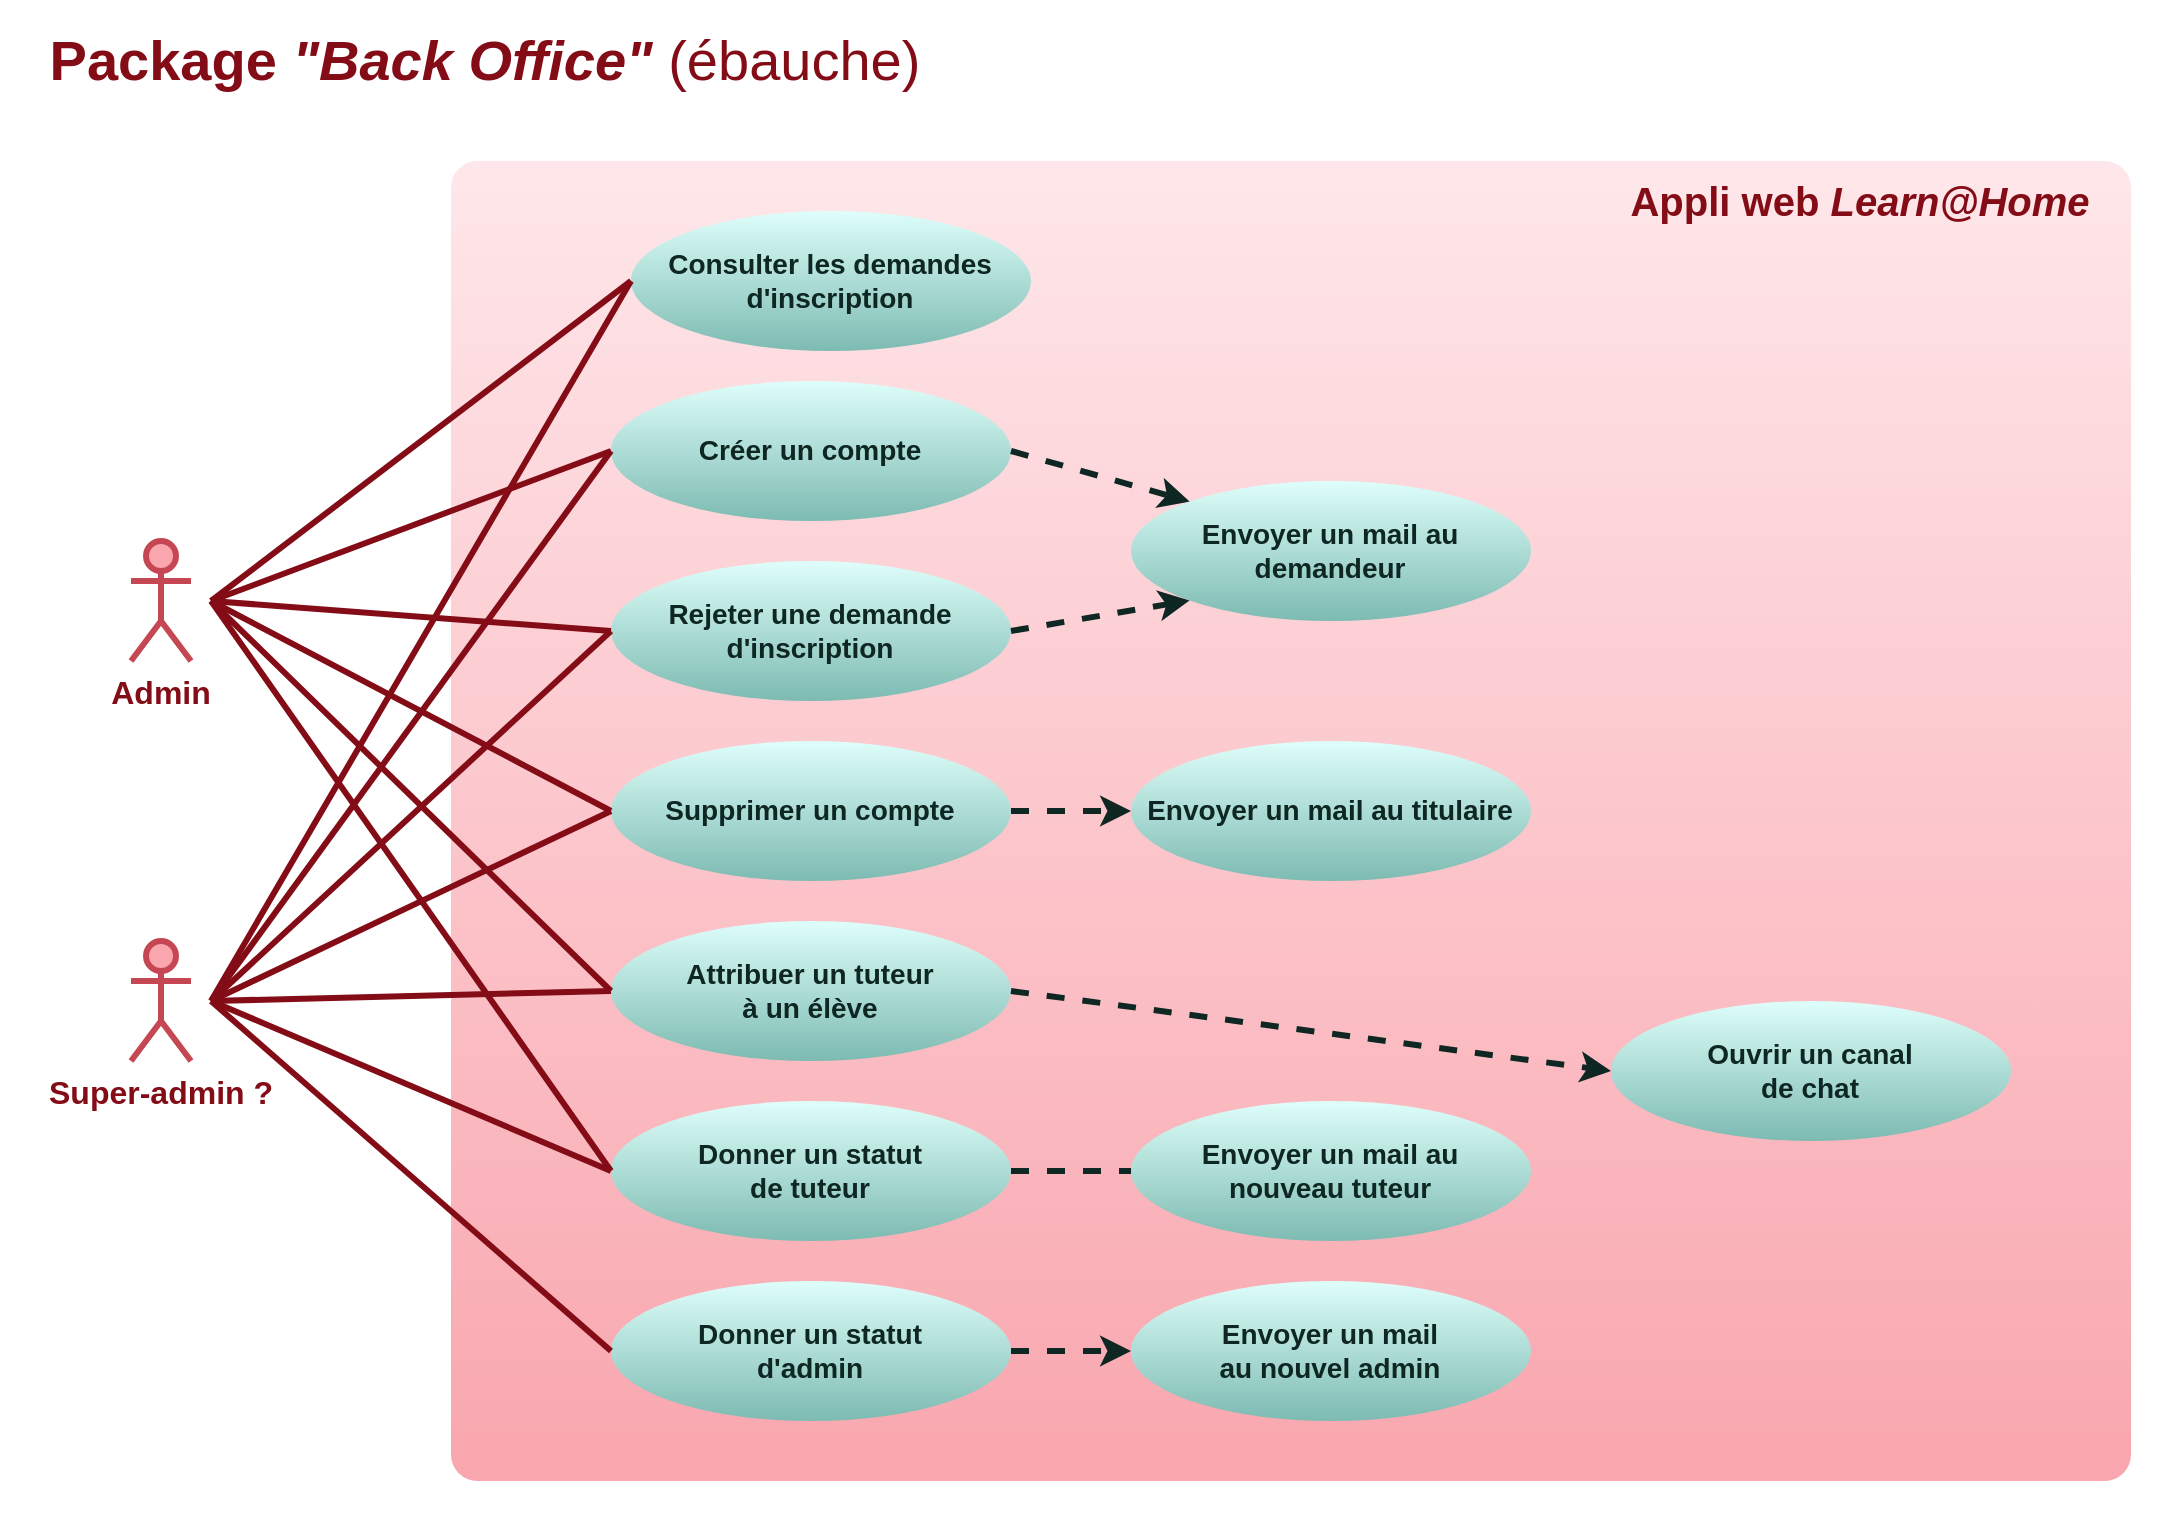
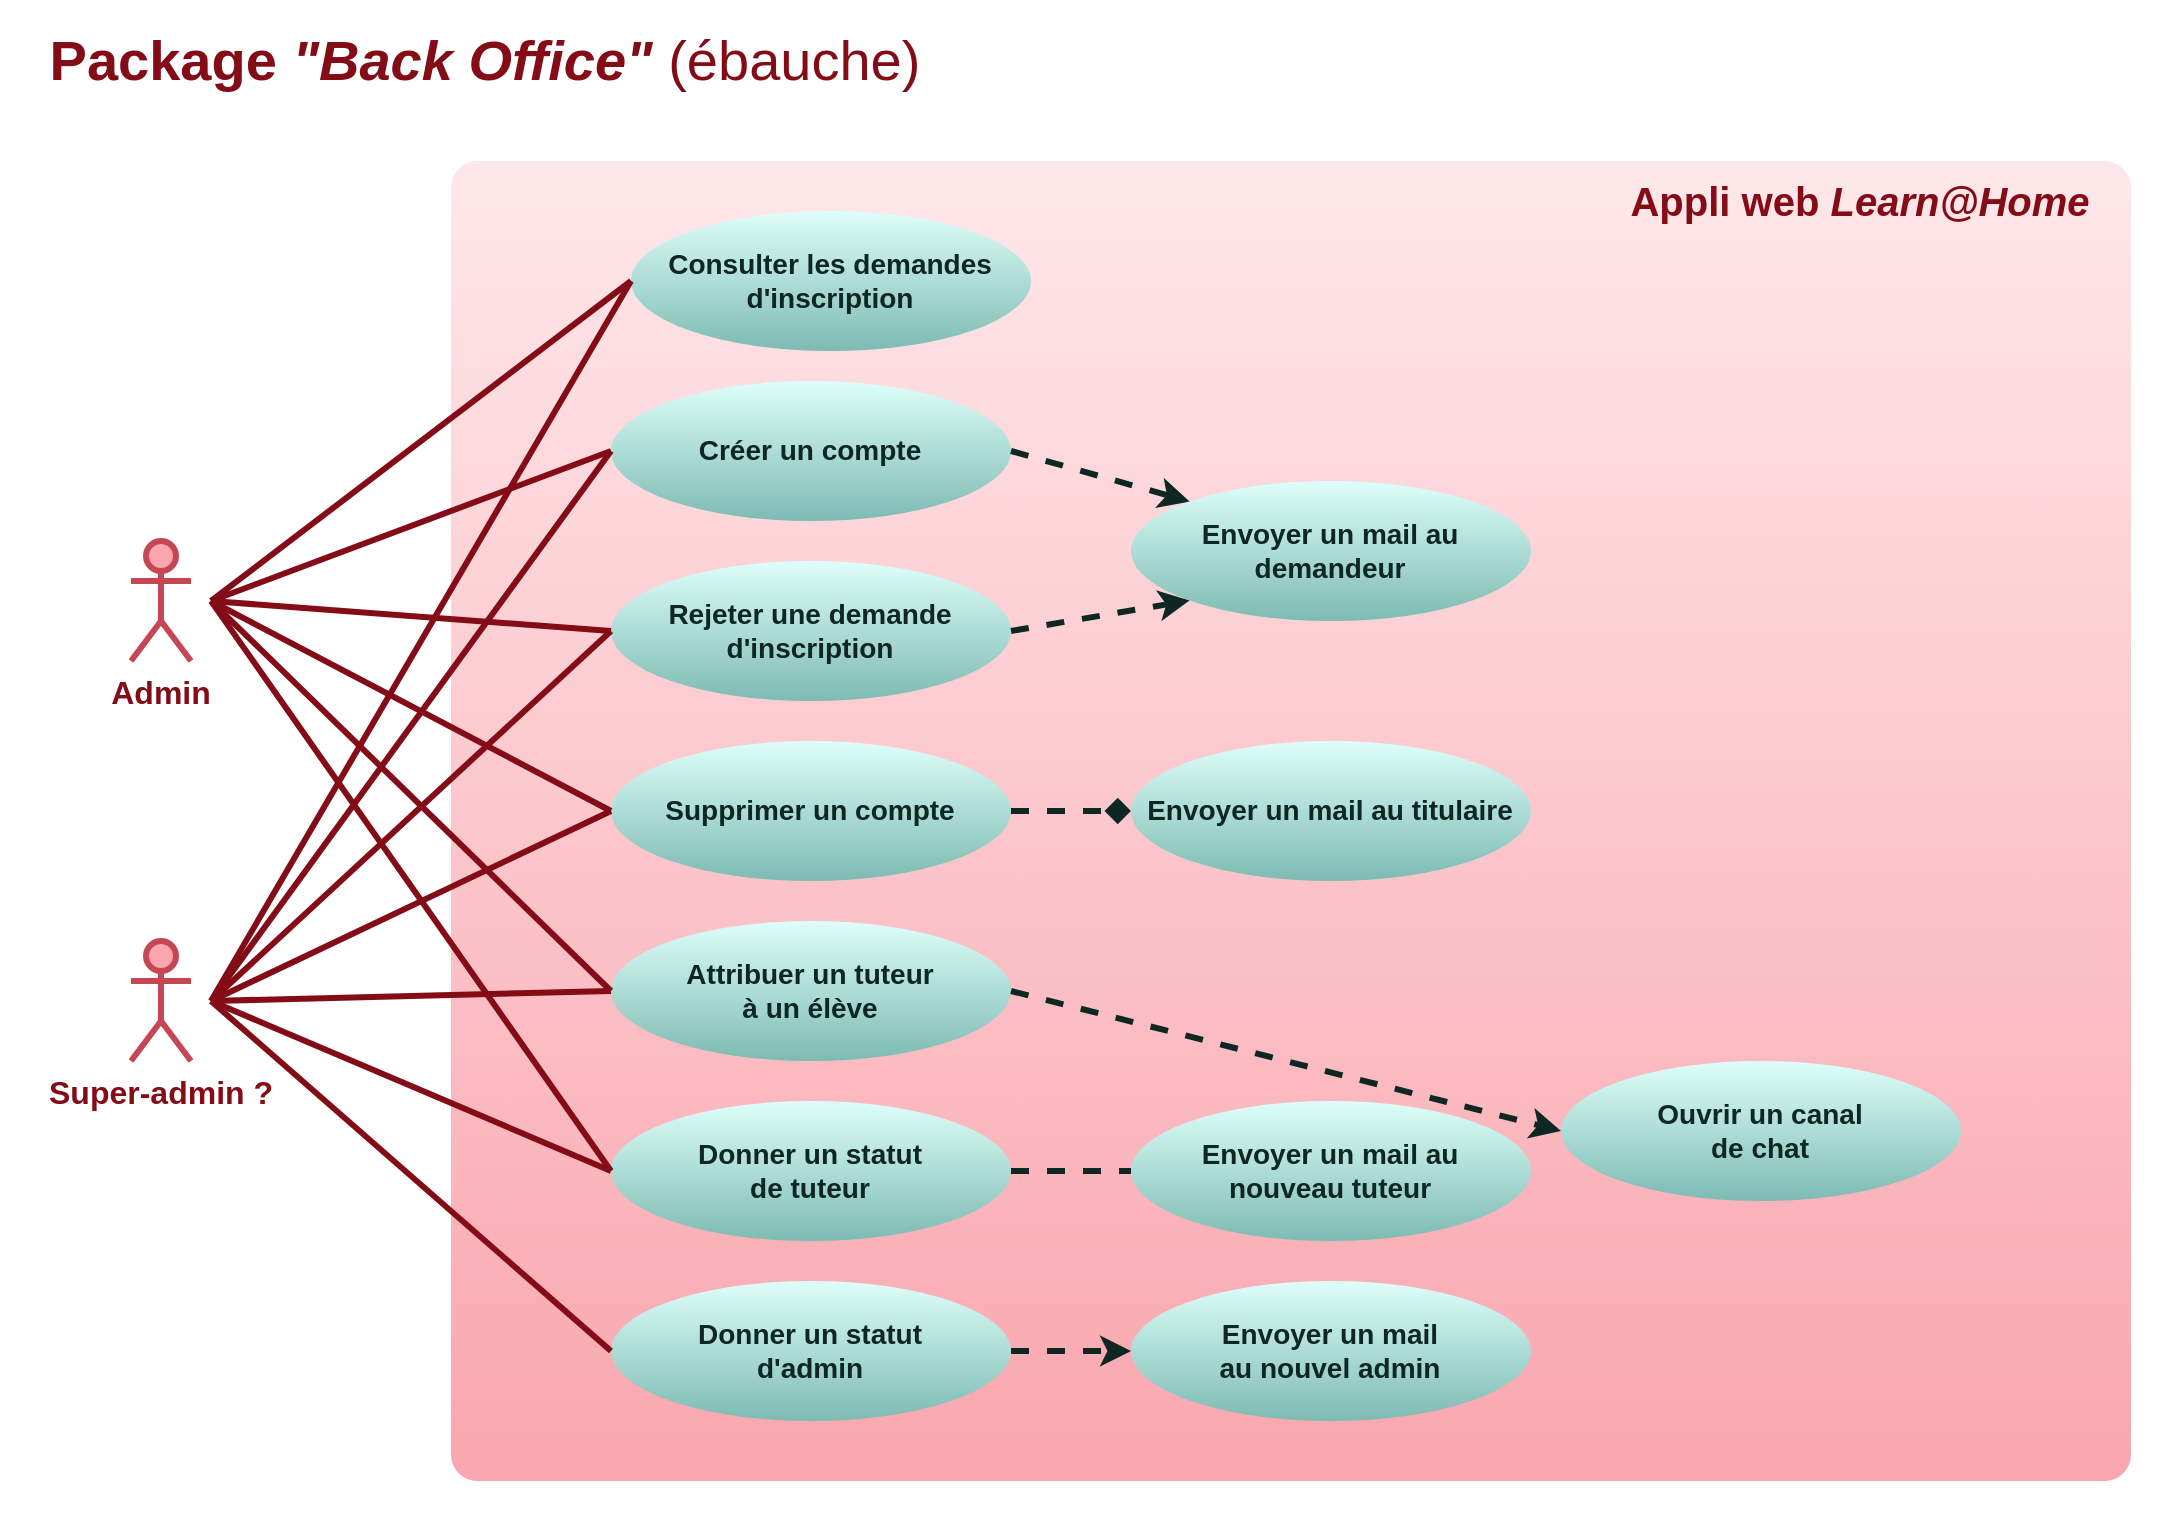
(1105, 811) -> (1105, 811)
(1811, 1071) -> (1761, 1131)
